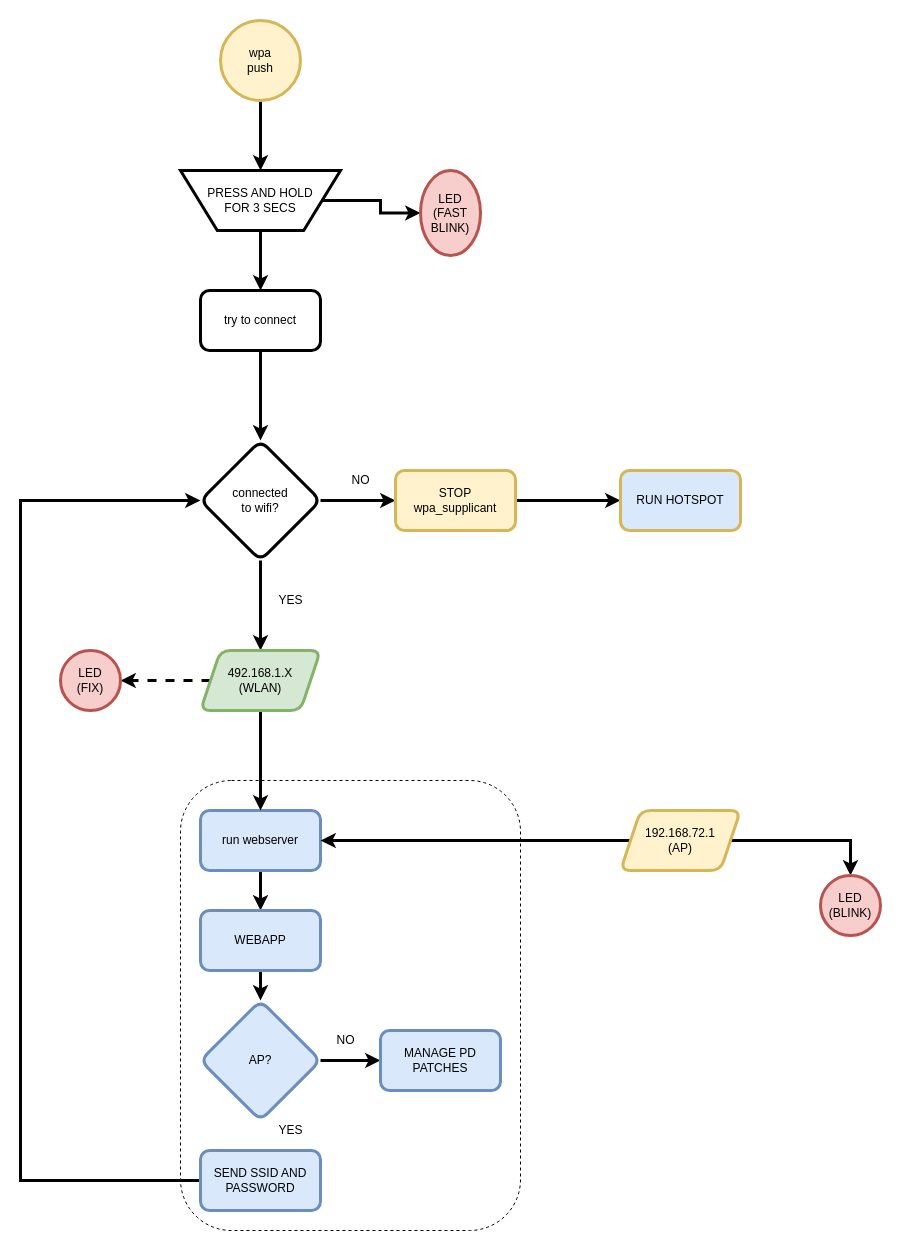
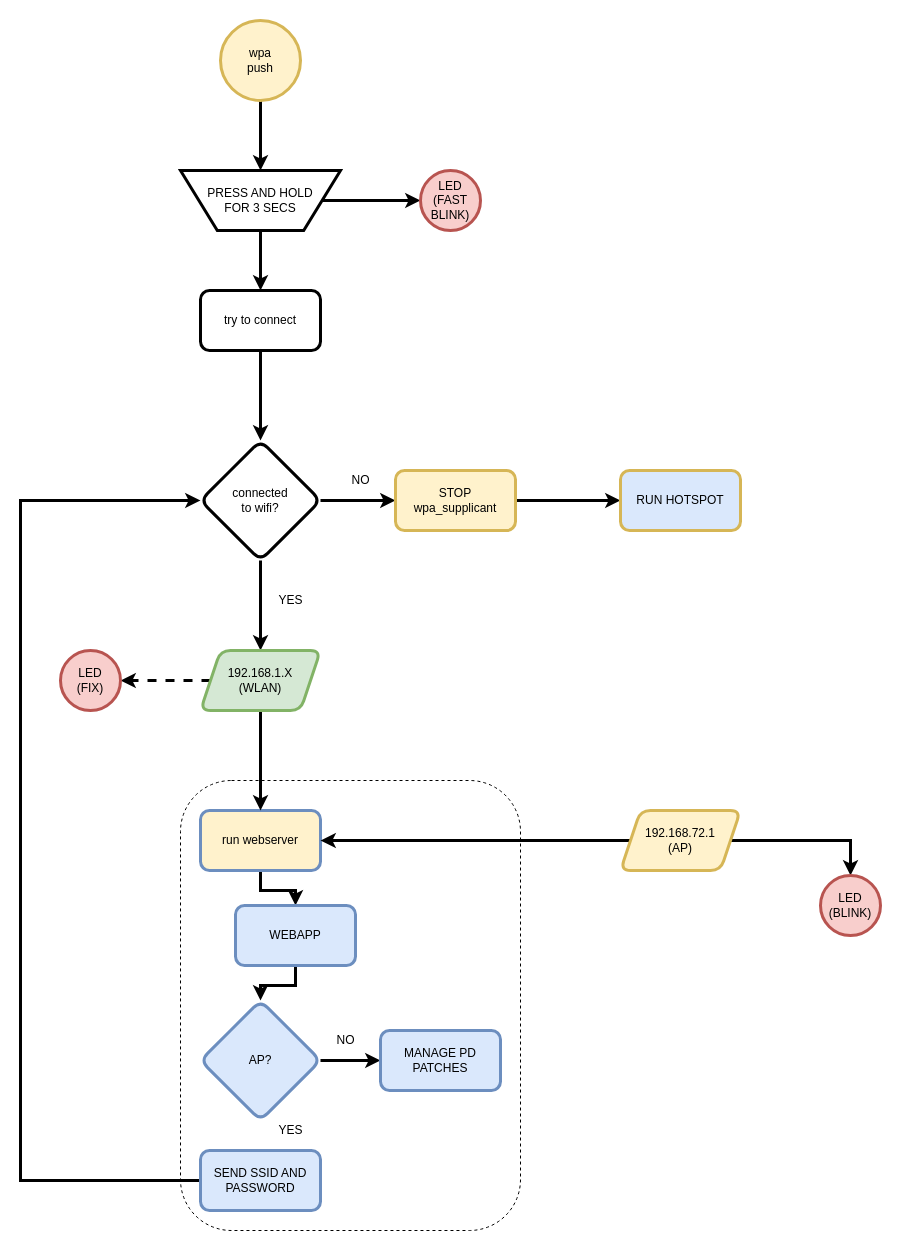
(451, 213) -> (451, 201)
(261, 681) -> (261, 681)
(261, 841) -> (261, 841)
(261, 941) -> (296, 936)
